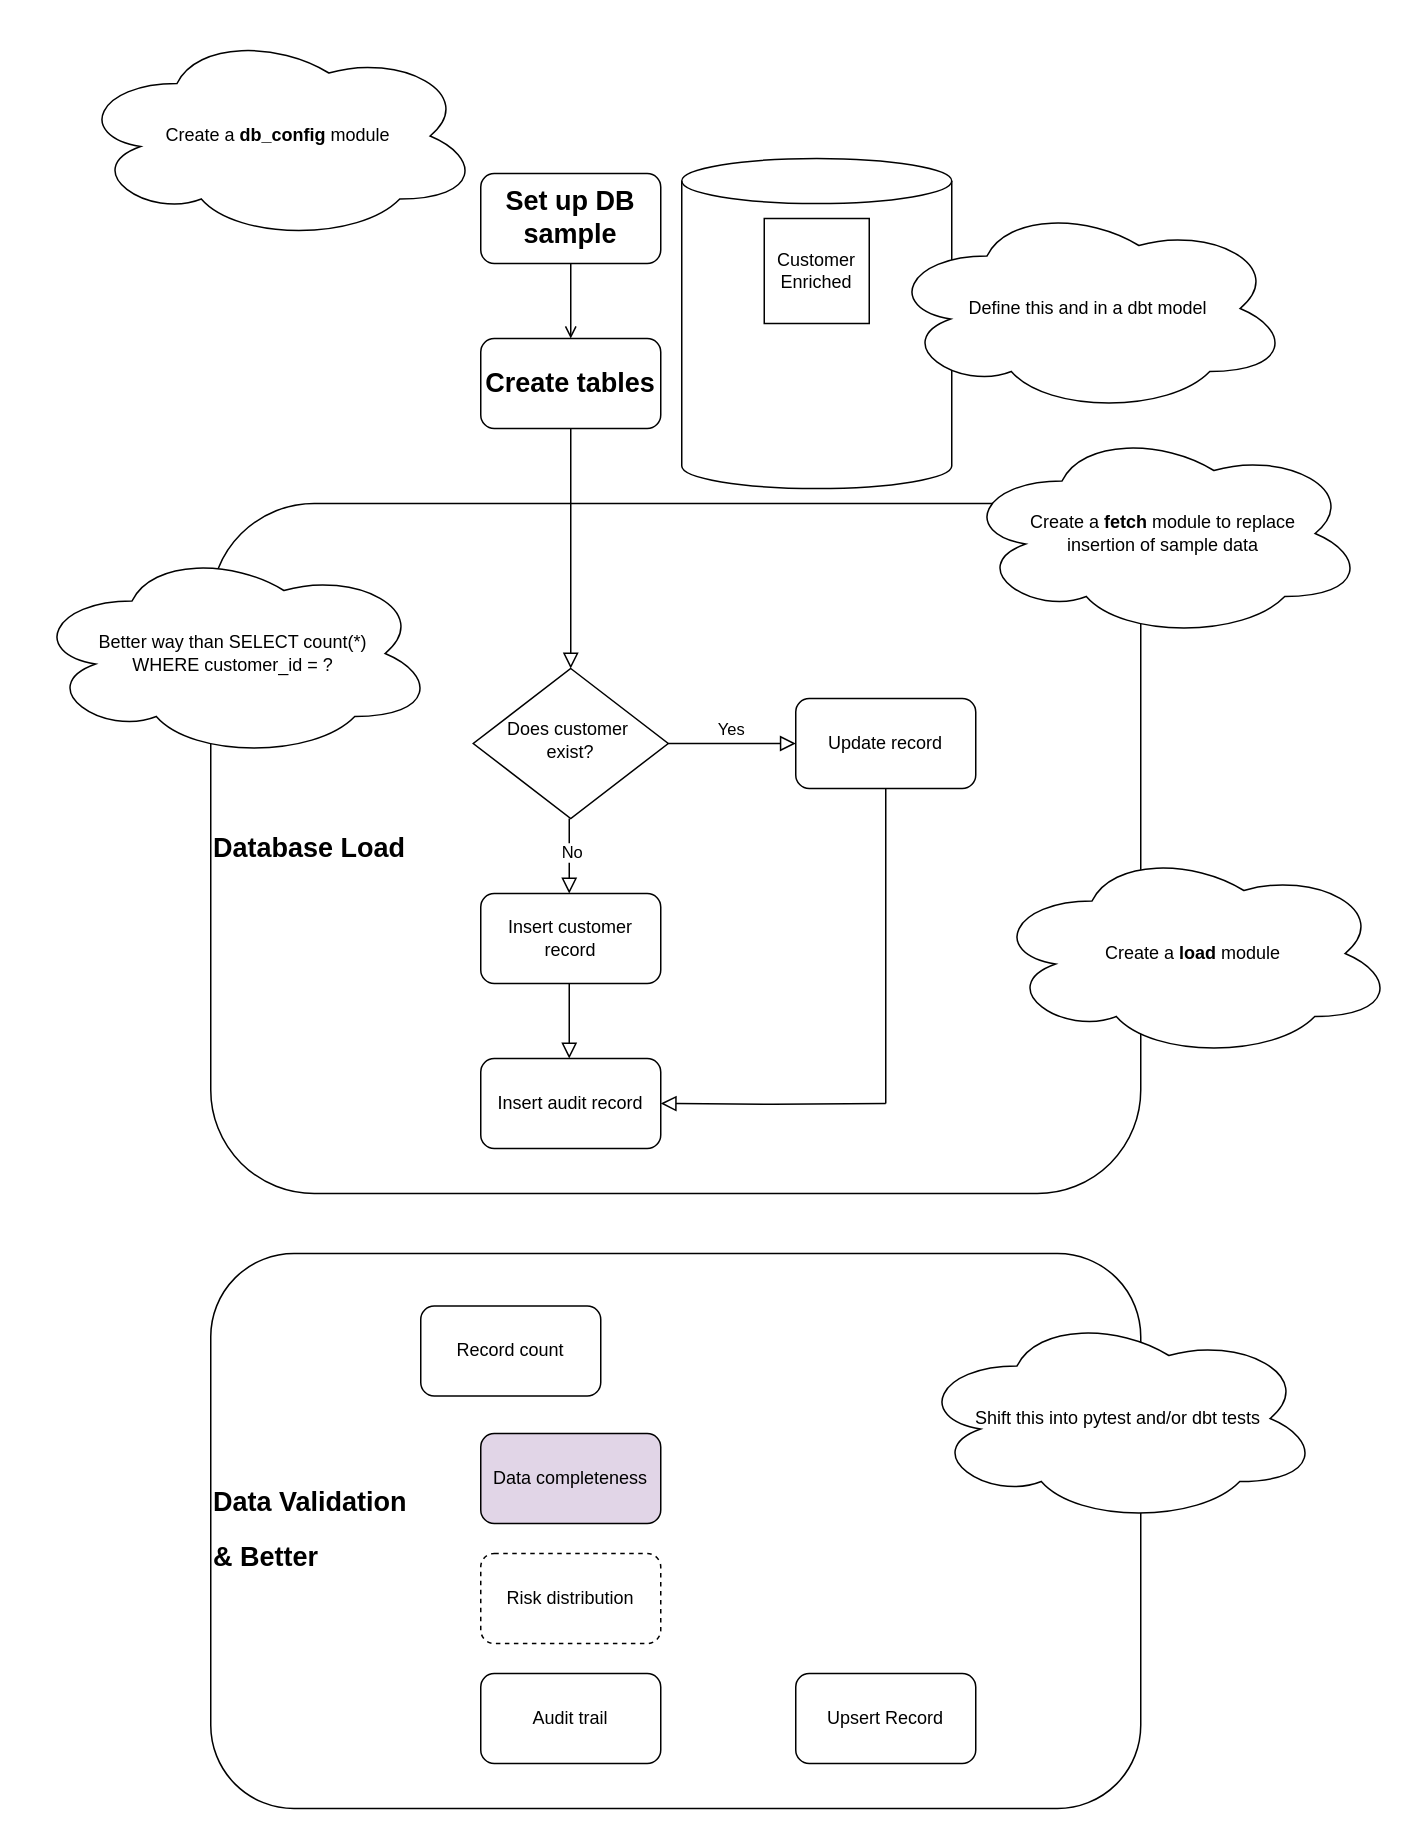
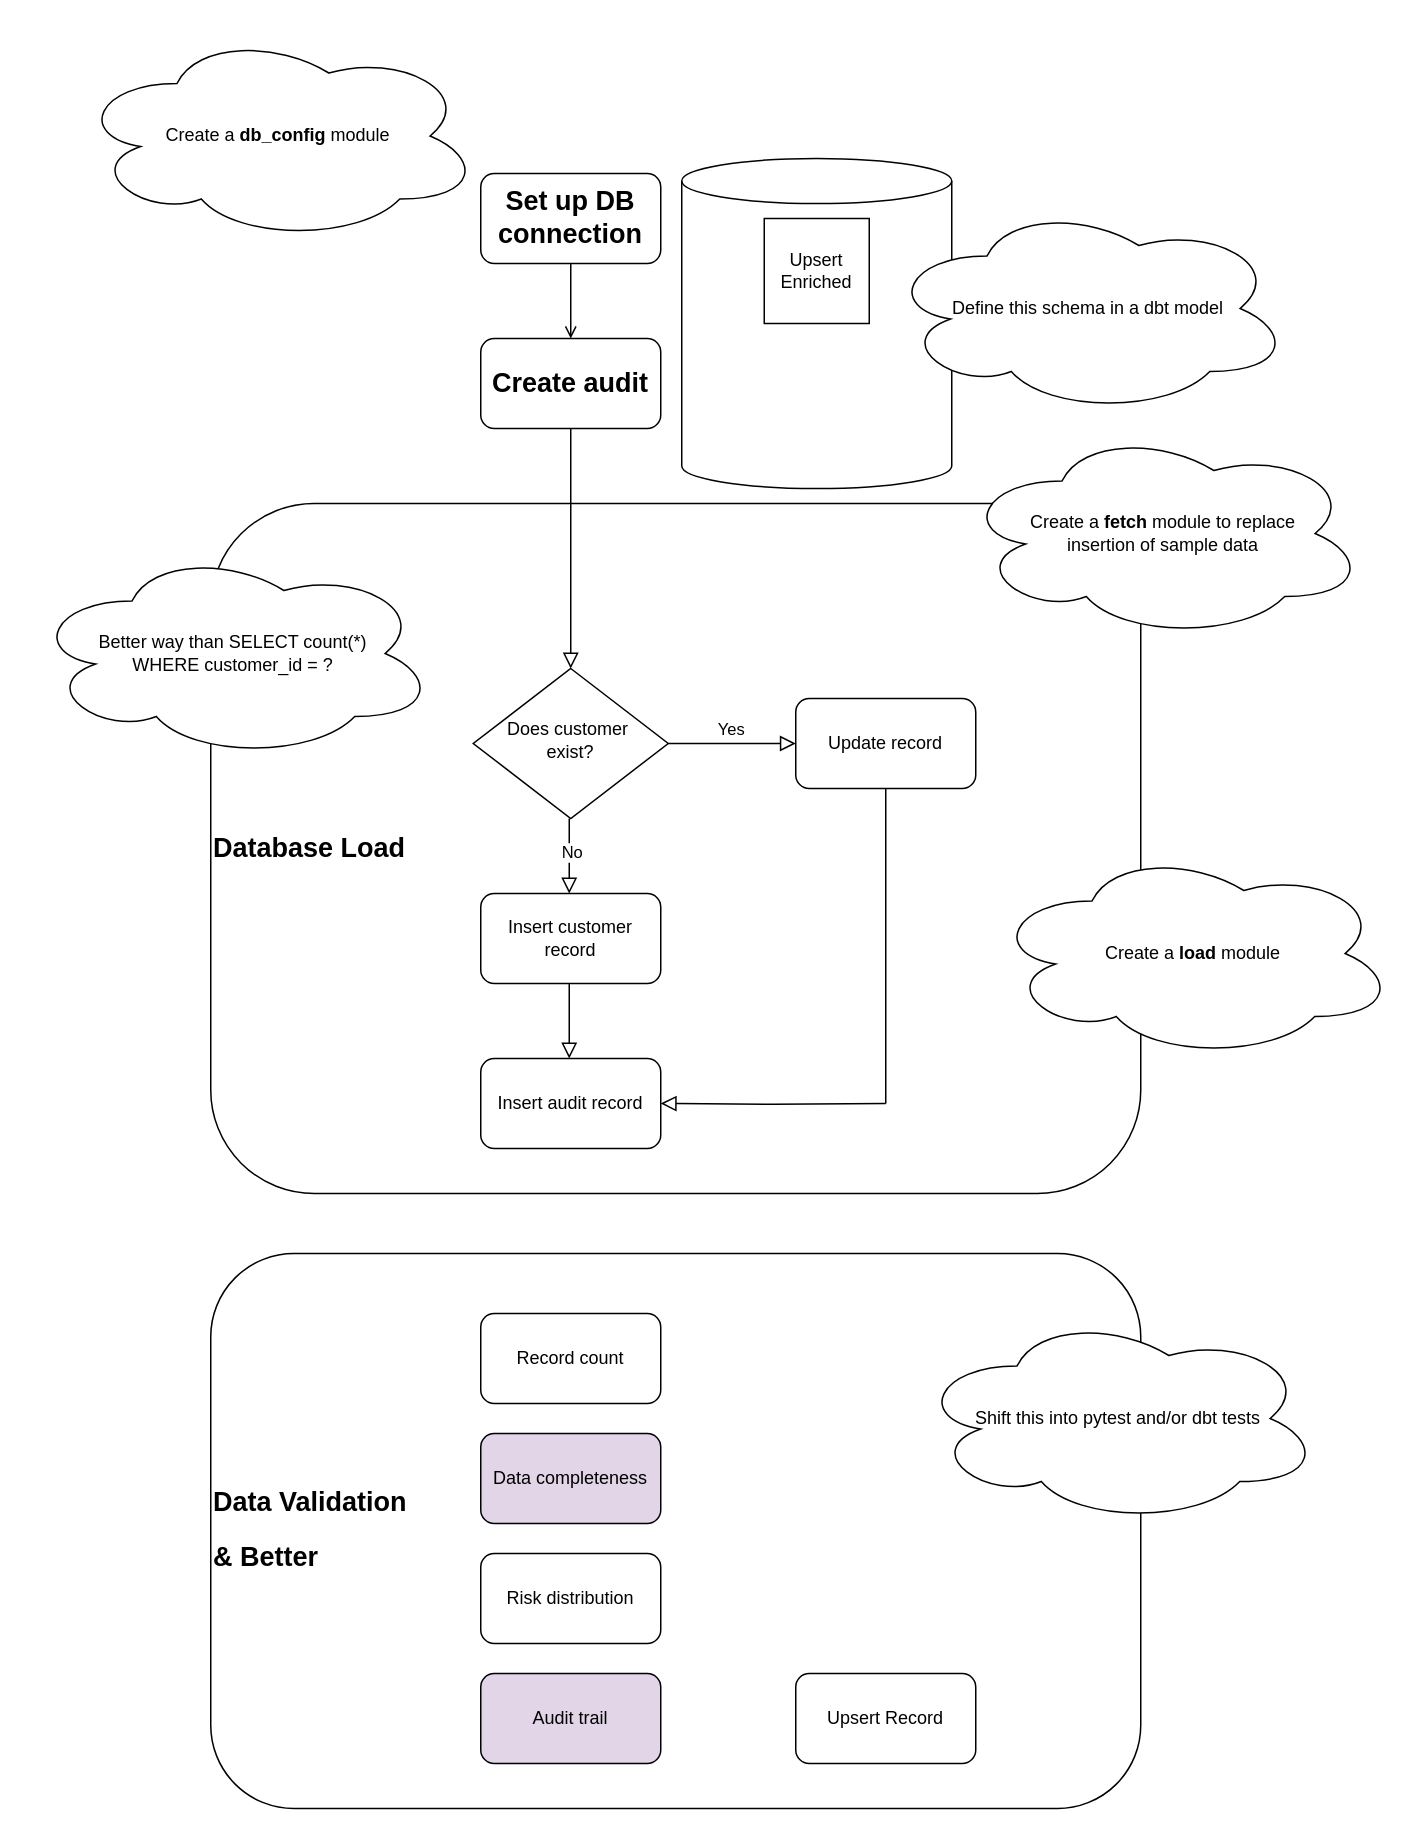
(571, 218) -> (571, 218)
(817, 271) -> (817, 271)
(1088, 308) -> (1088, 308)
(571, 383) -> (571, 383)
(511, 1351) -> (571, 1358)
(571, 1598) -> (571, 1598)
(571, 1718) -> (571, 1718)
